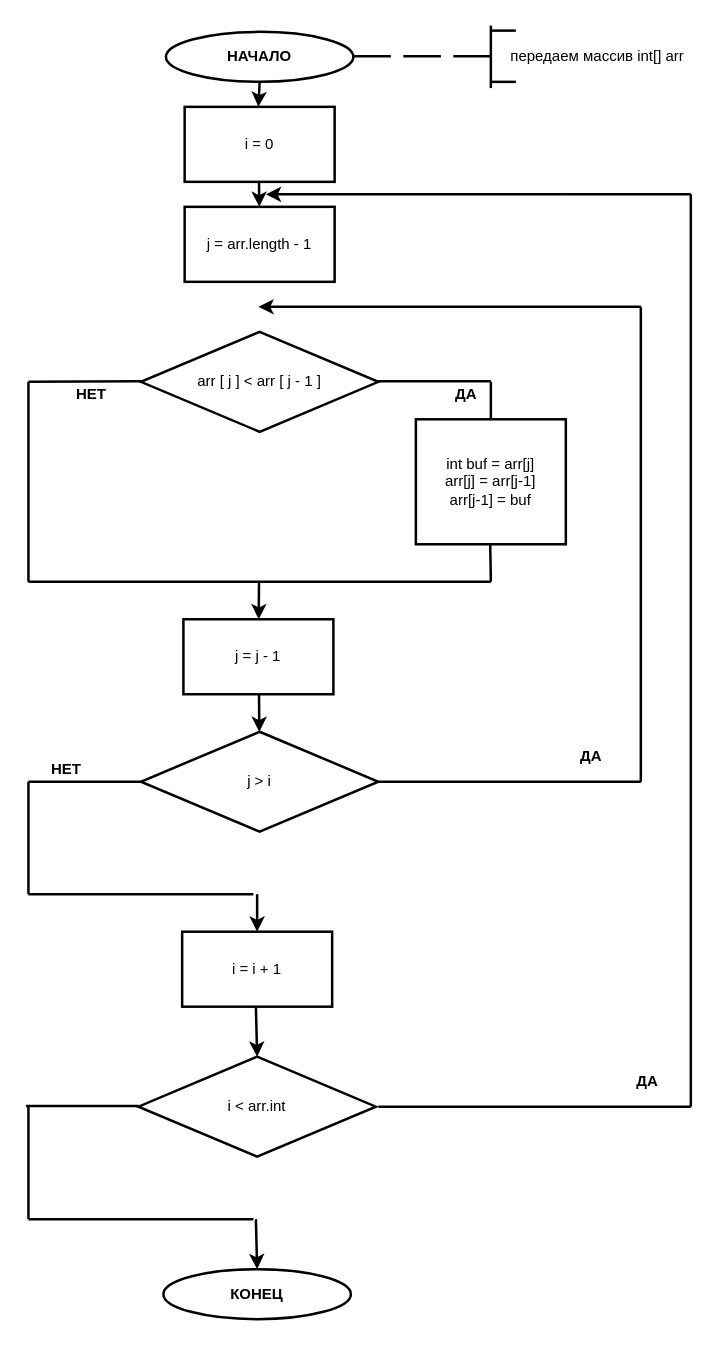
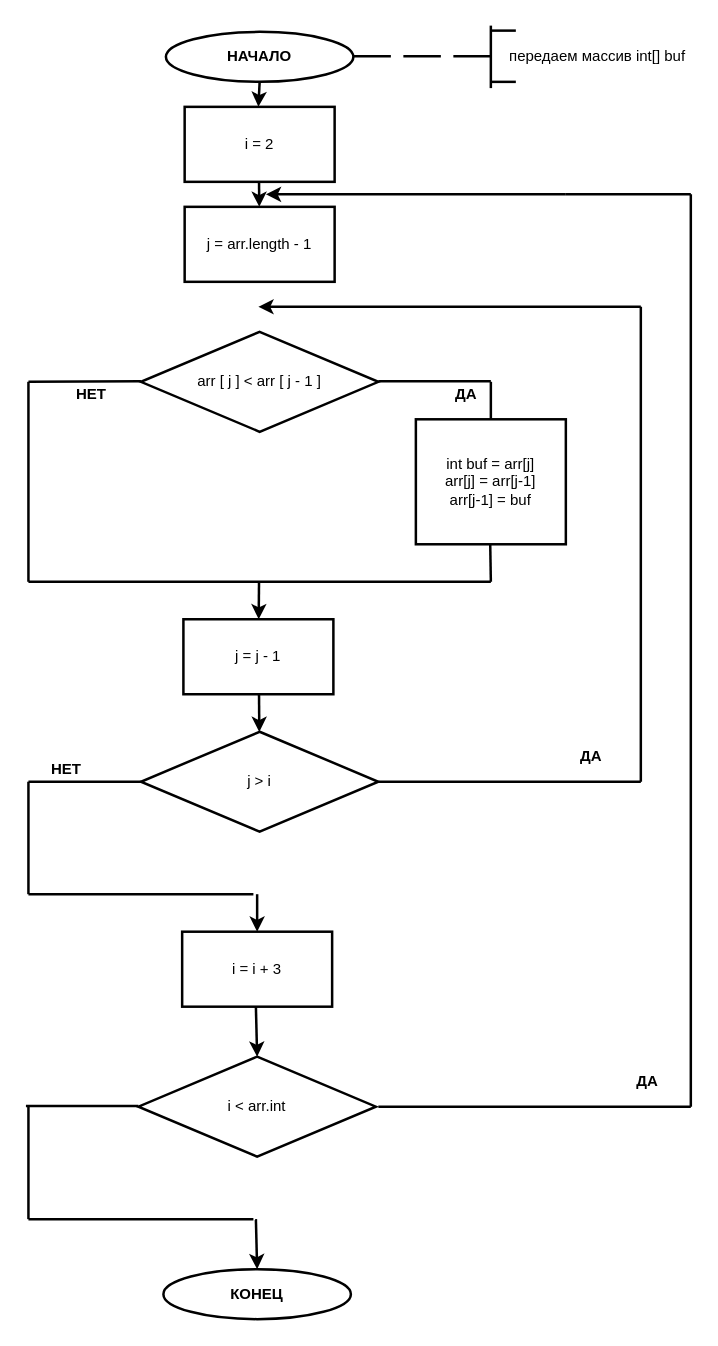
(598, 57) -> (598, 57)
(259, 144) -> (259, 144)
(257, 969) -> (257, 969)
